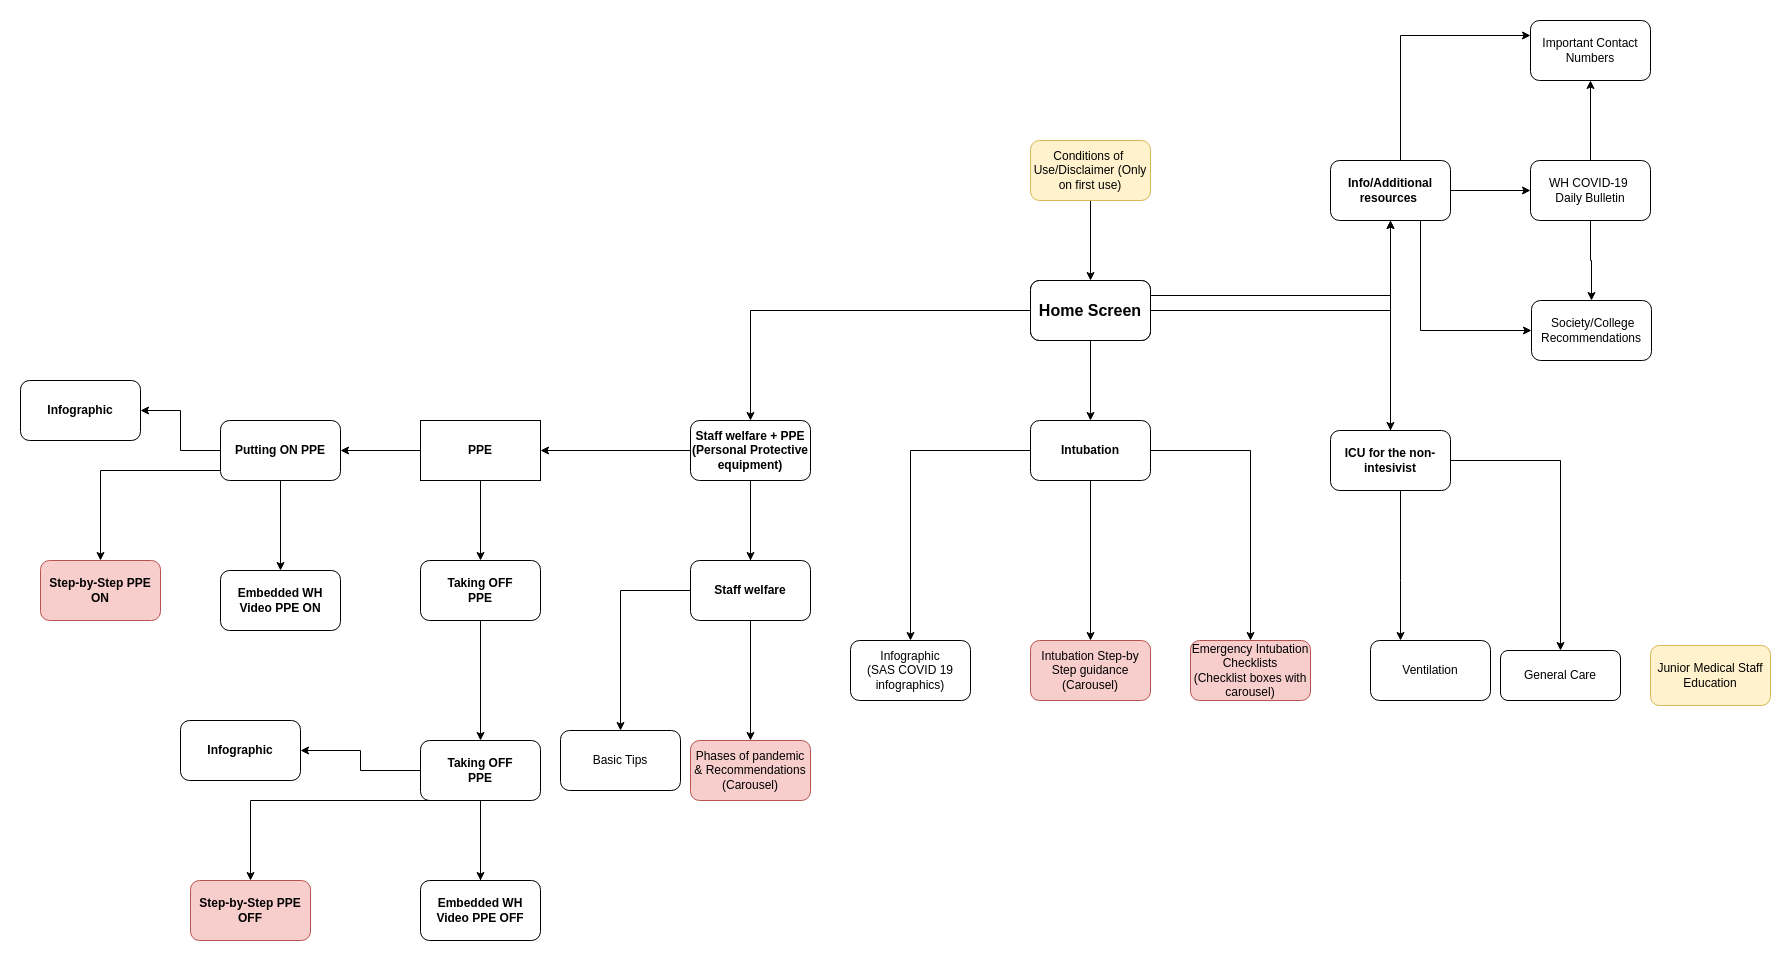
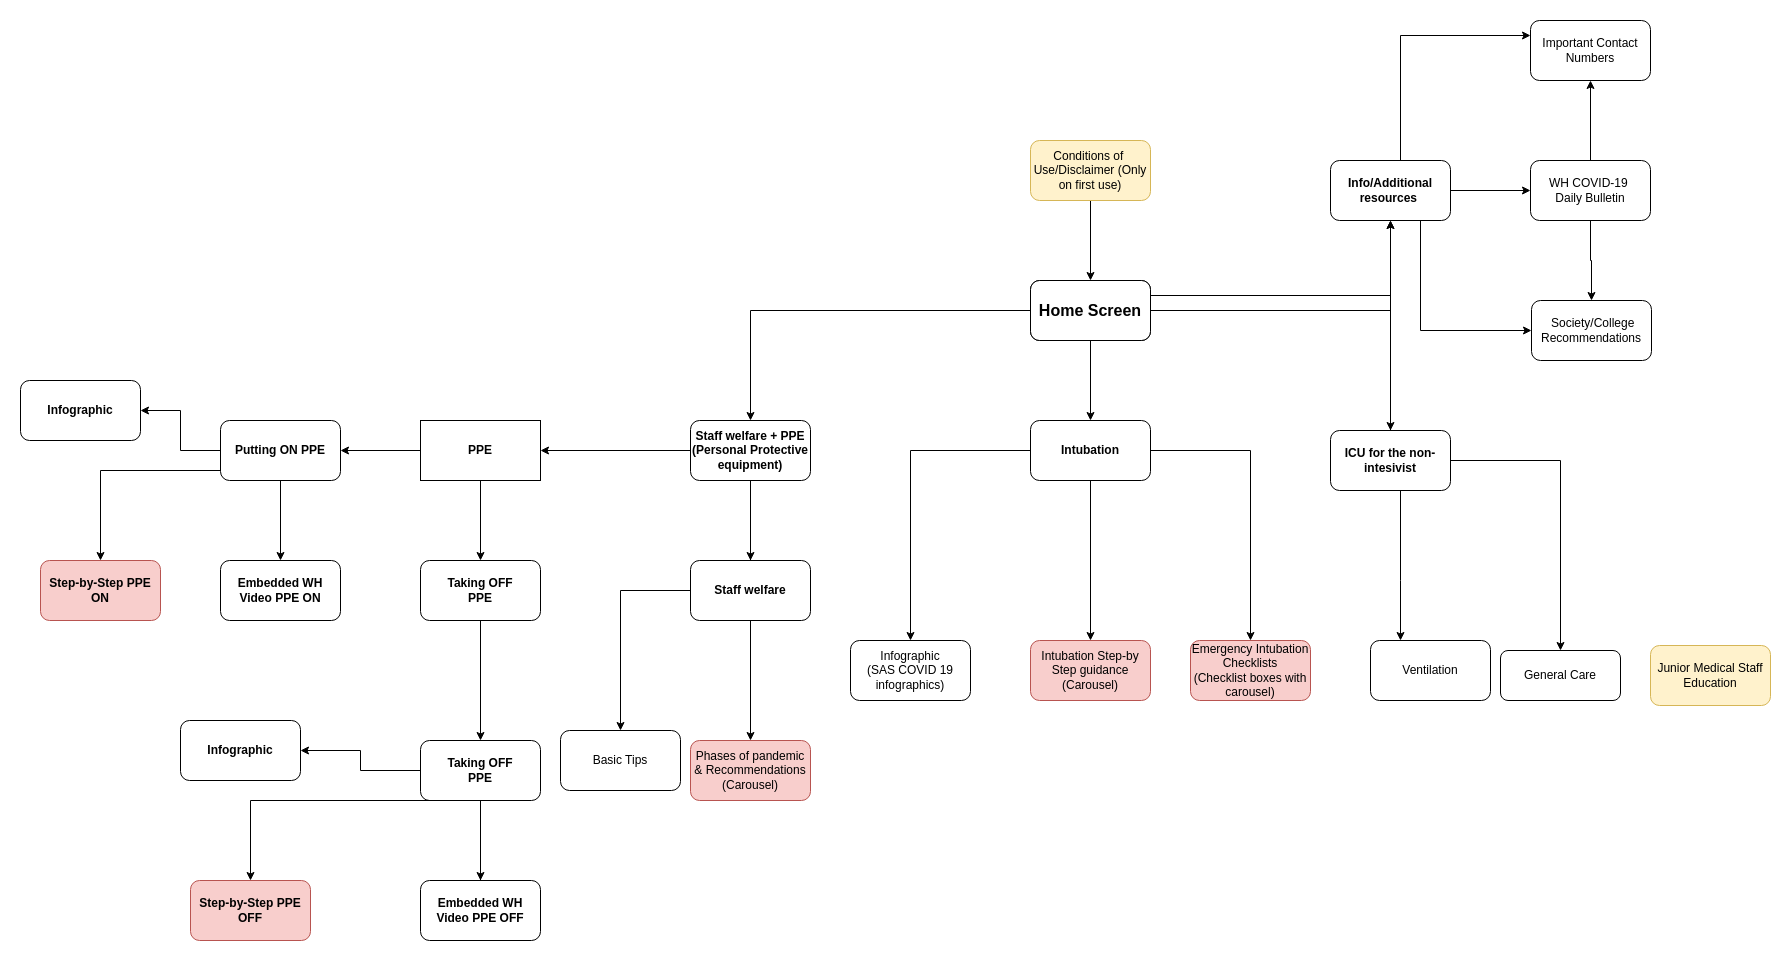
(281, 601) -> (281, 591)
